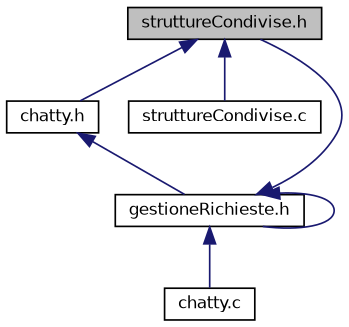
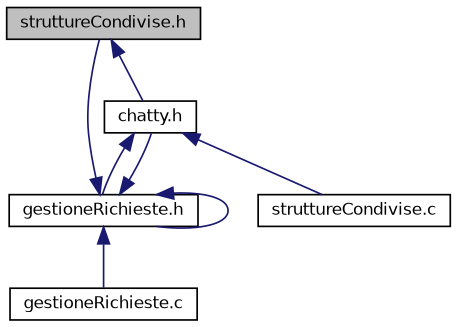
(225, 79) -> (260, 167)
none -> (141, 157)
(210, 304) -> (104, 304)
